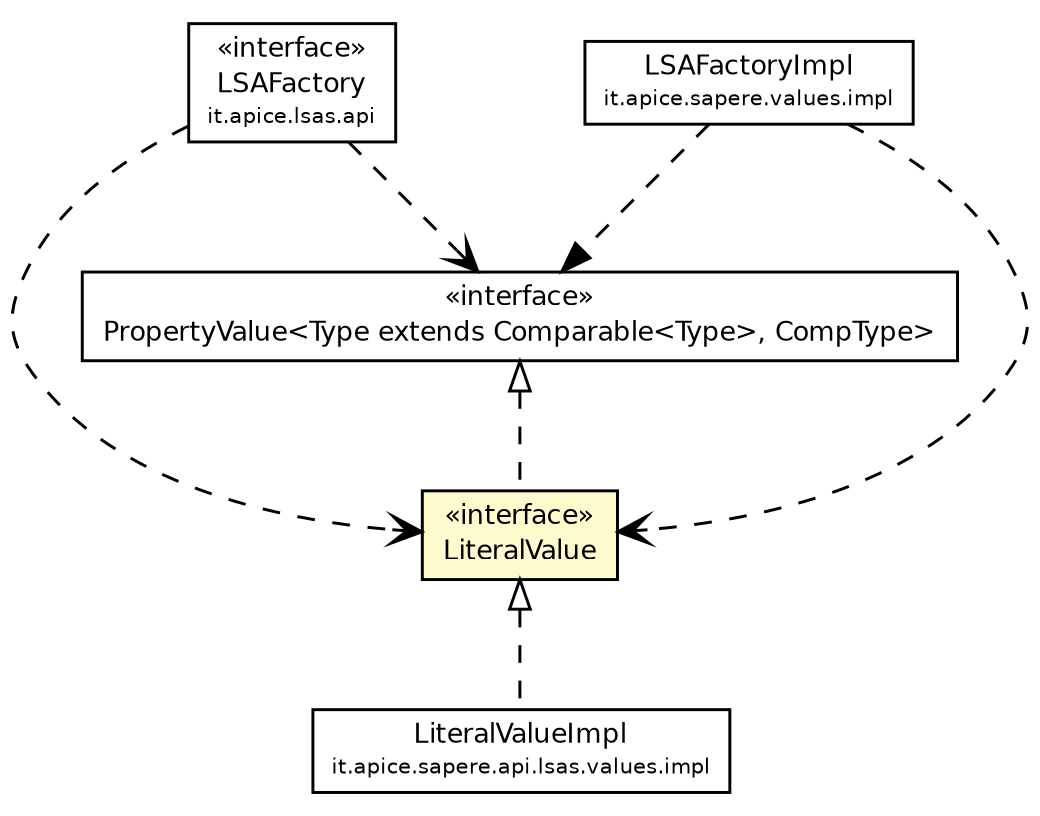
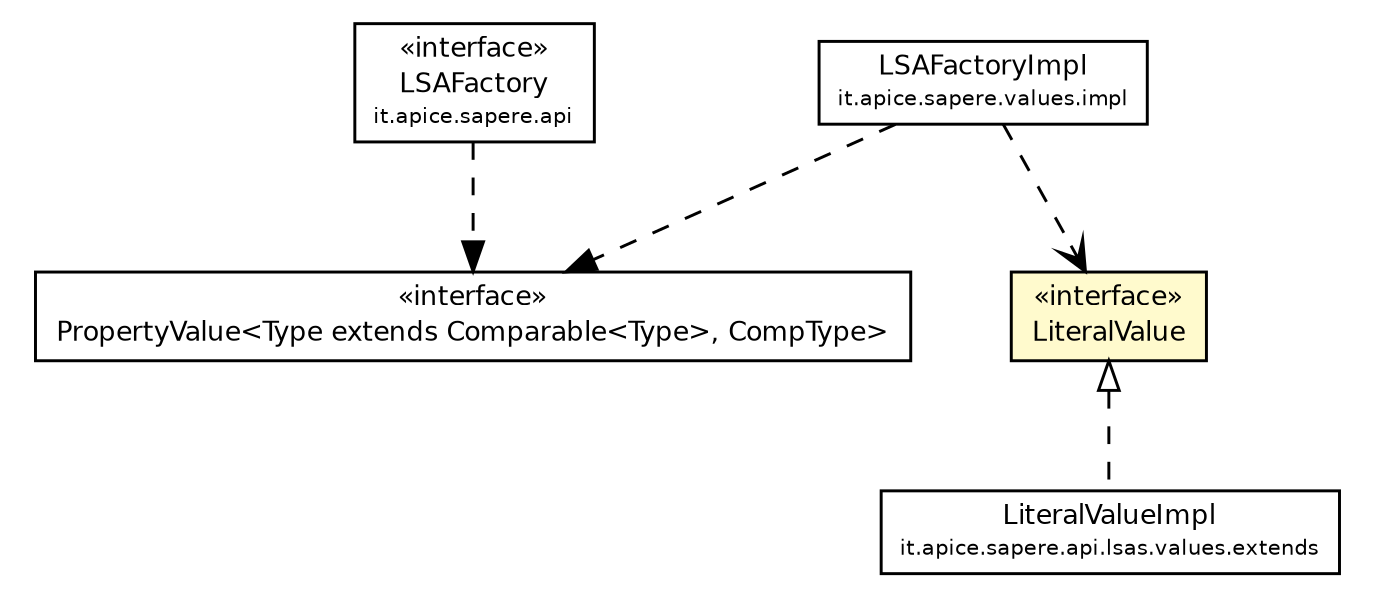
(292, 117) -> (475, 117)
(403, 196) -> (473, 192)
(57, 401) -> none
(520, 441) -> none
(521, 767) -> (1110, 549)
